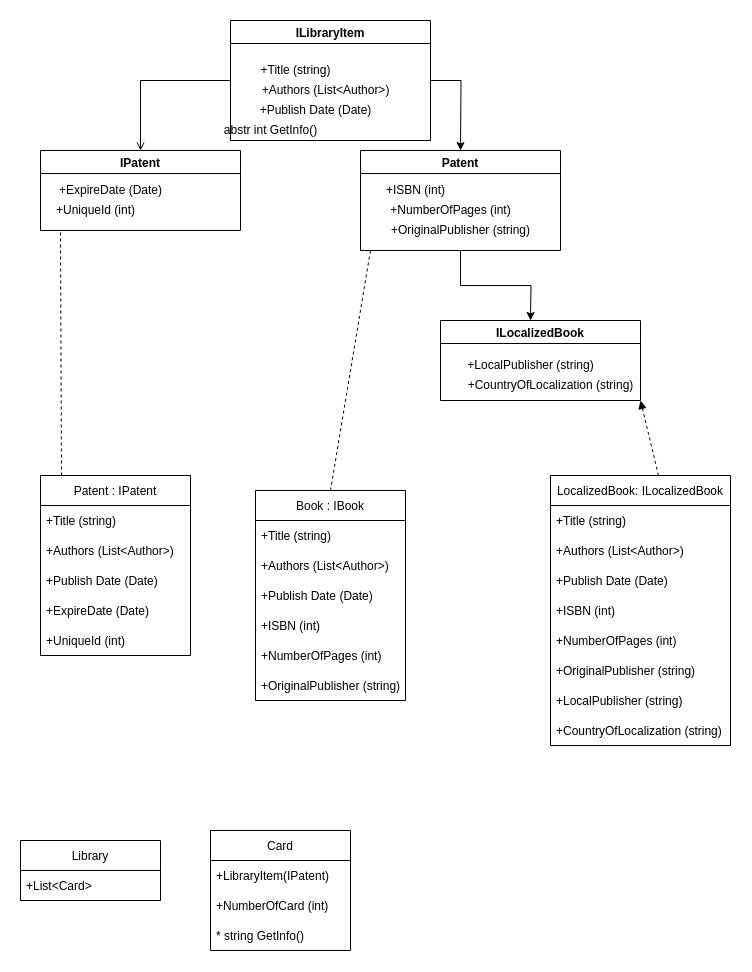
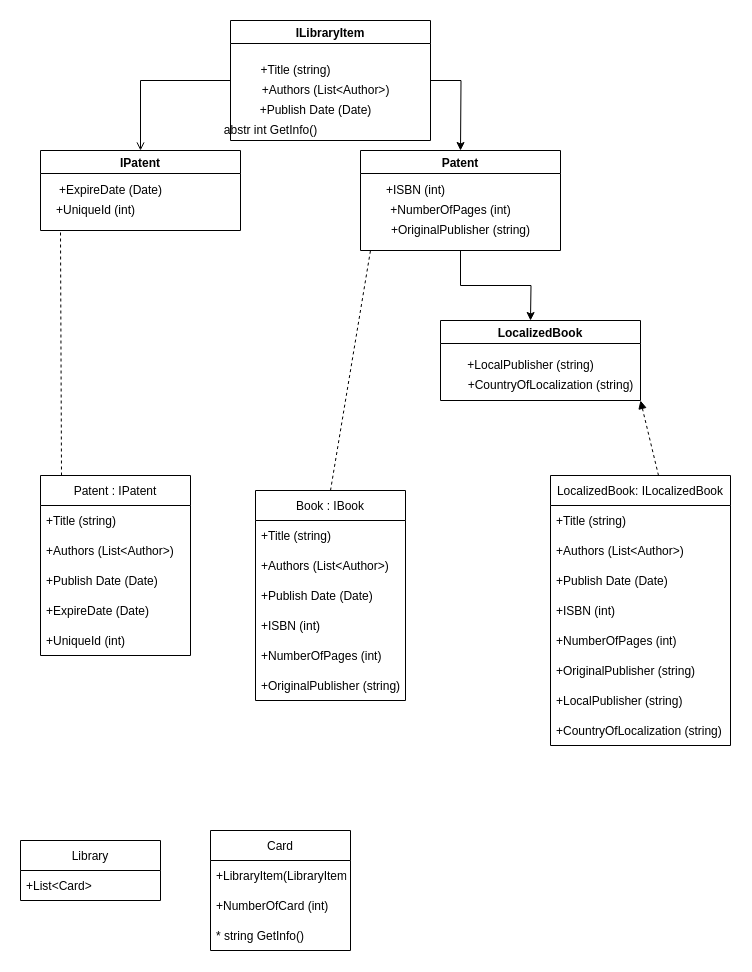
(540, 333) -> (540, 333)
(285, 876) -> (297, 876)
